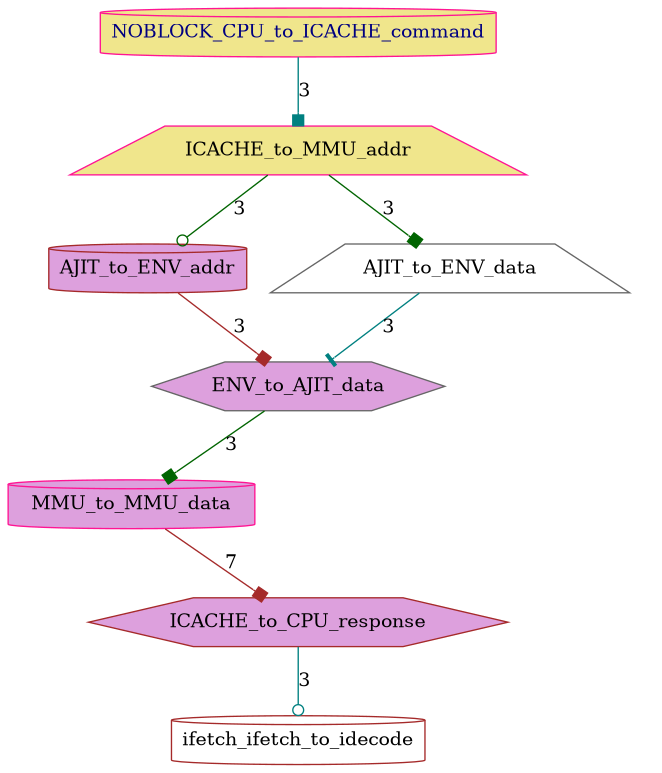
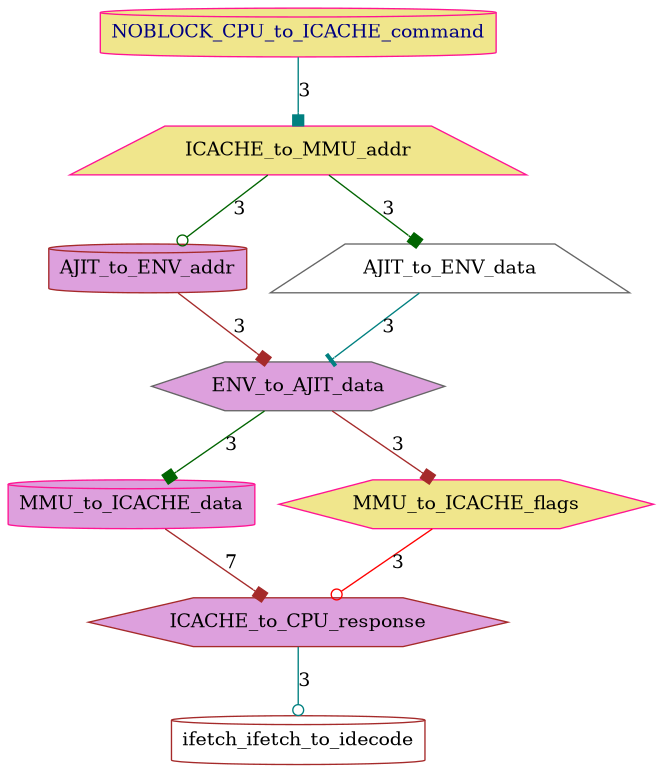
(131, 504) -> (131, 504)
none -> (466, 504)
